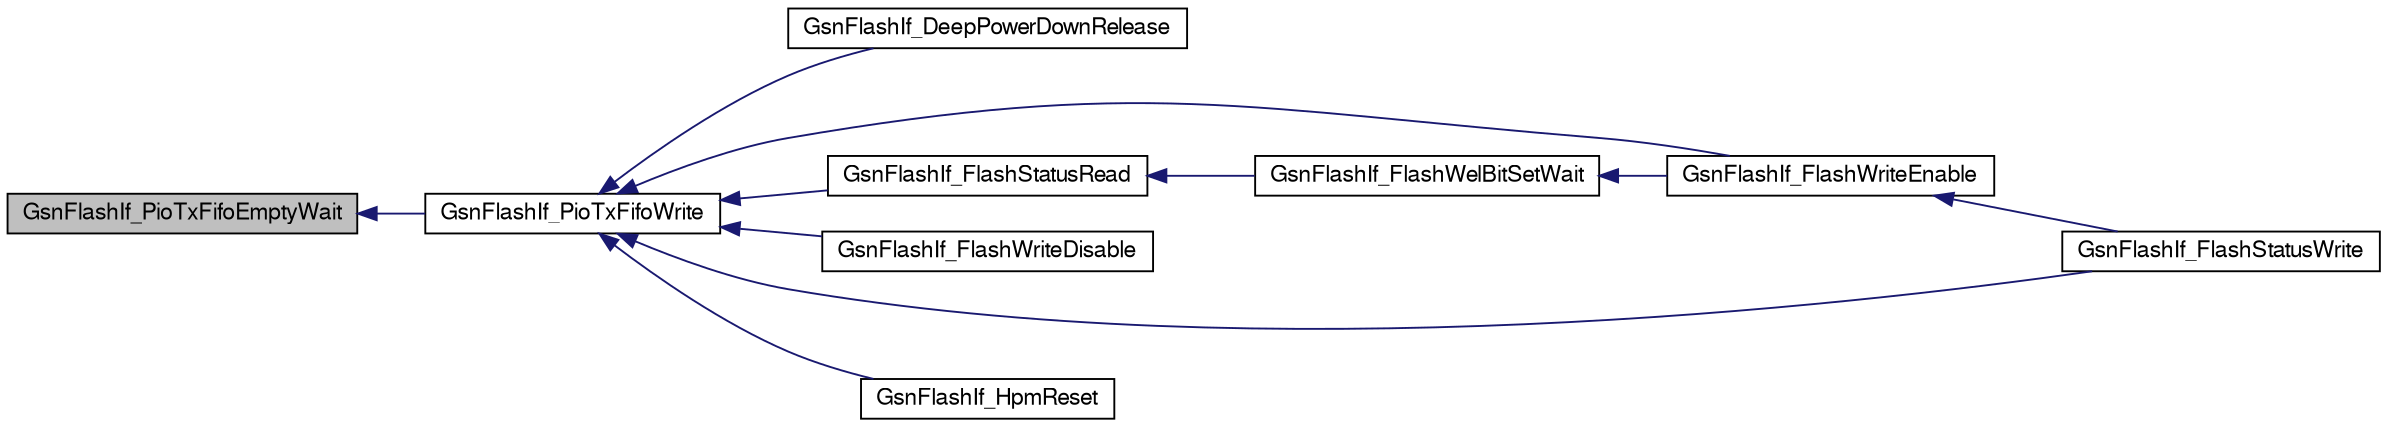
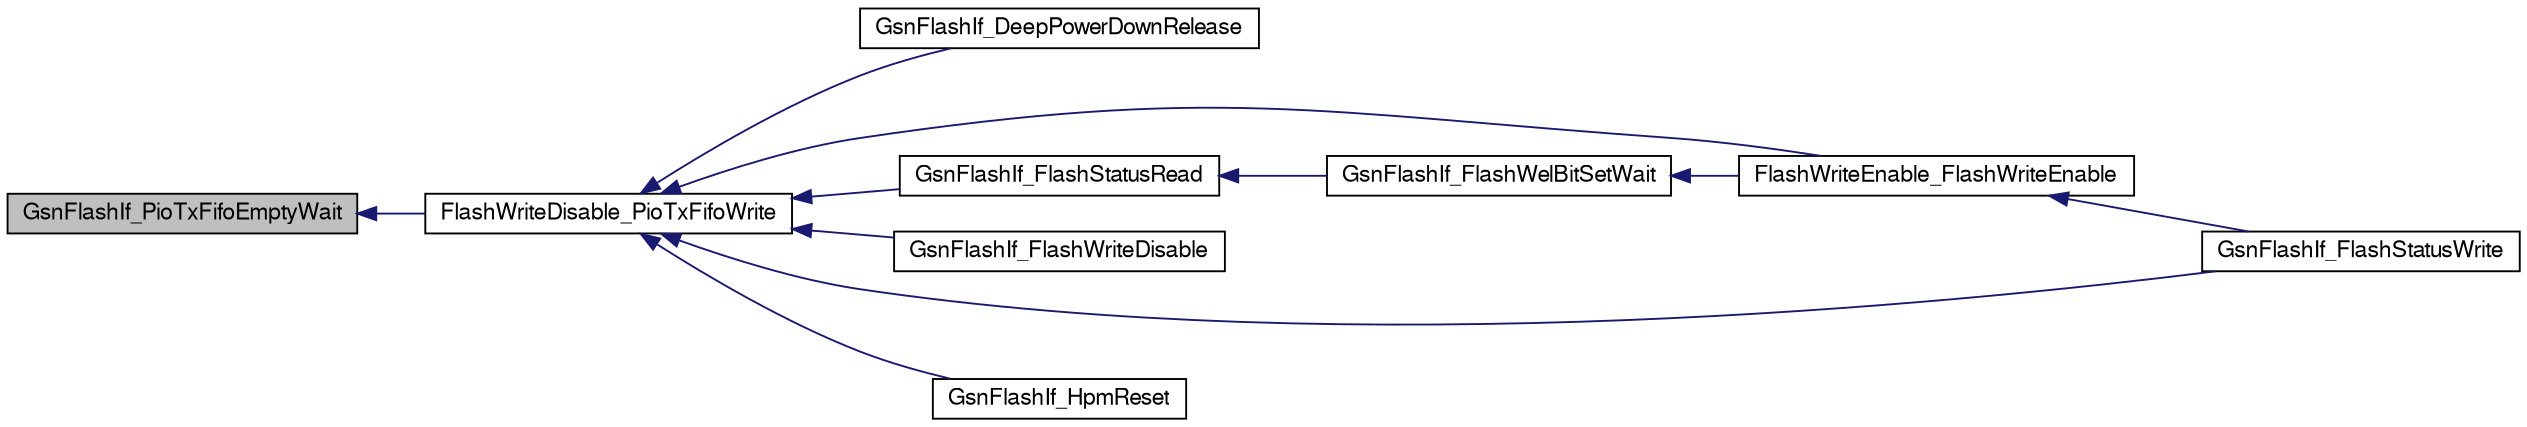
(1831, 176) -> (1937, 176)
(573, 214) -> (609, 214)
